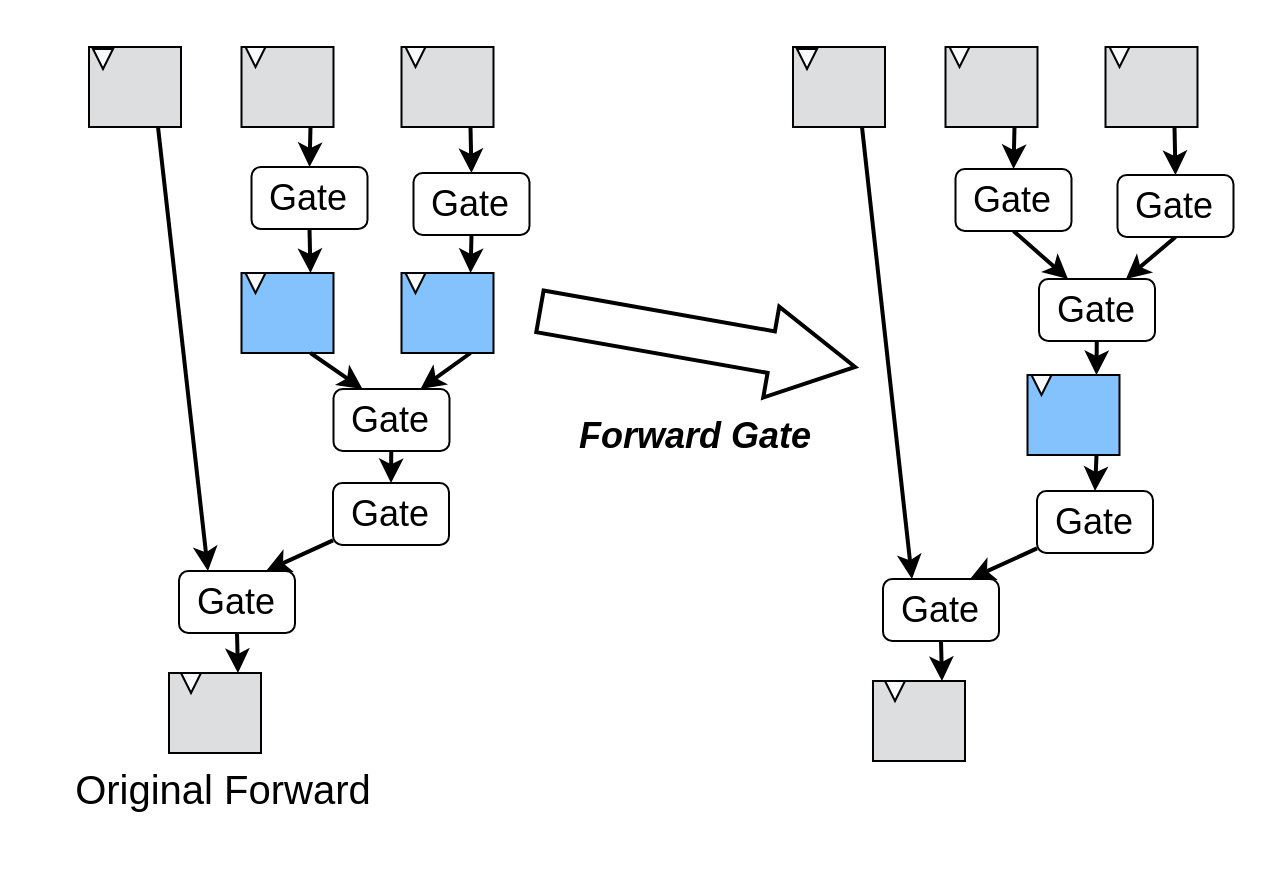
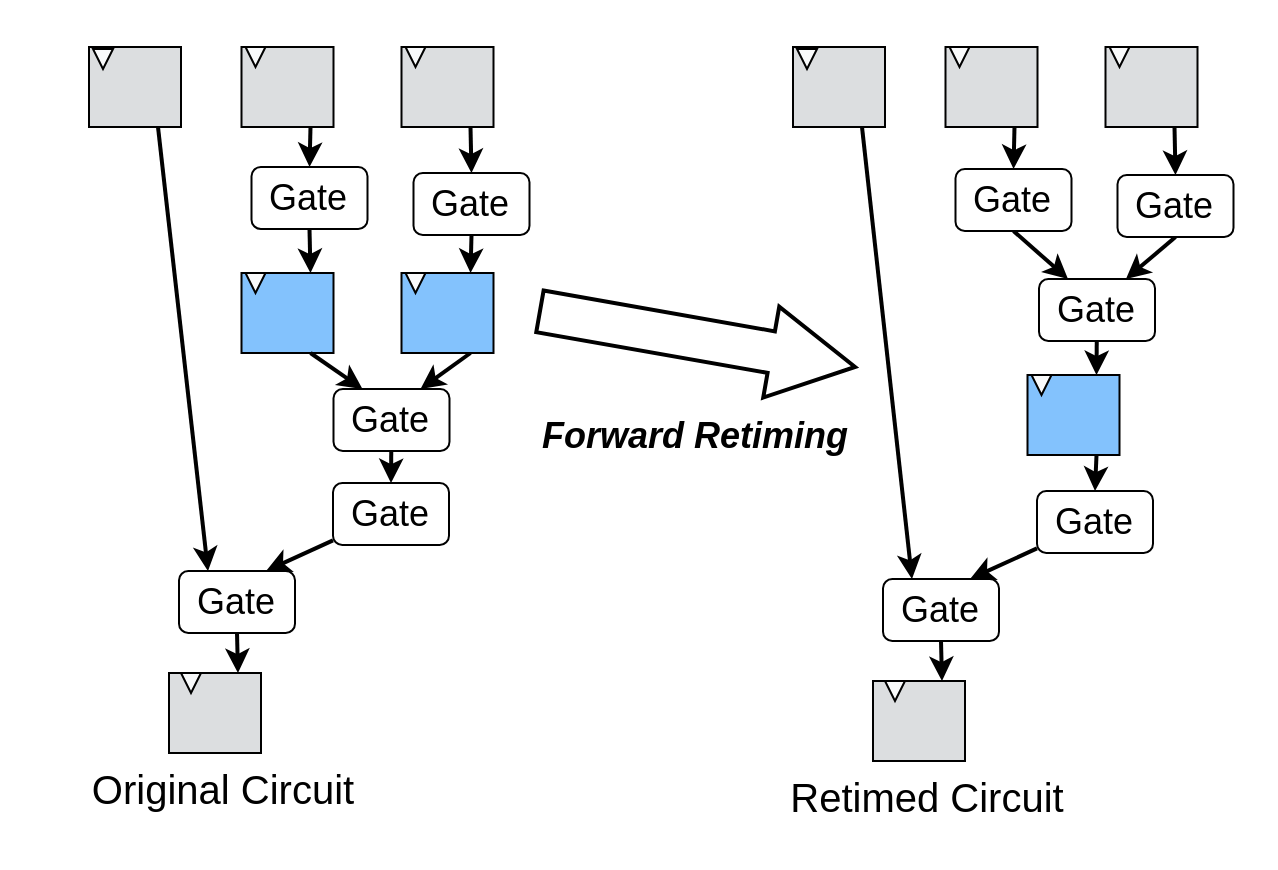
(696, 437) -> (696, 437)
(224, 789) -> (224, 789)
none -> (928, 797)
